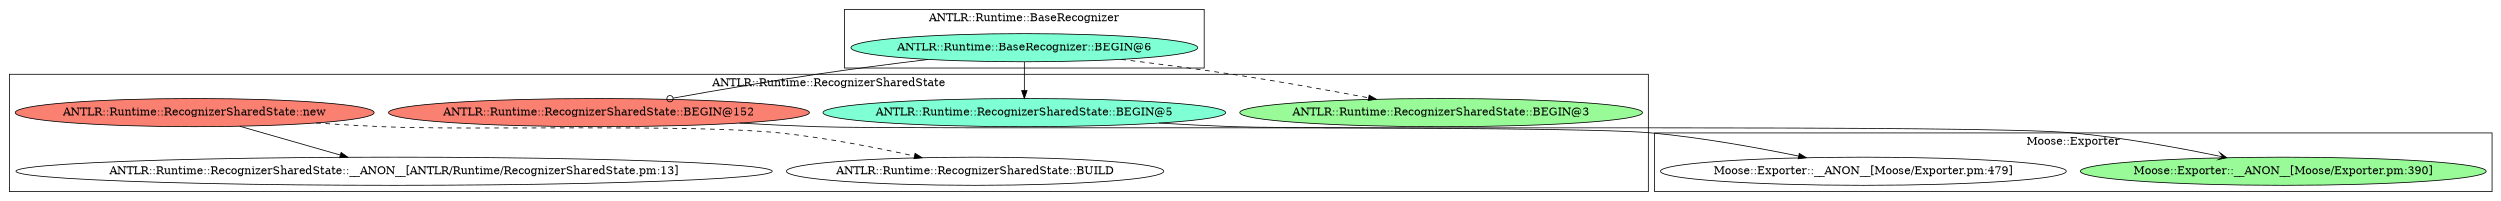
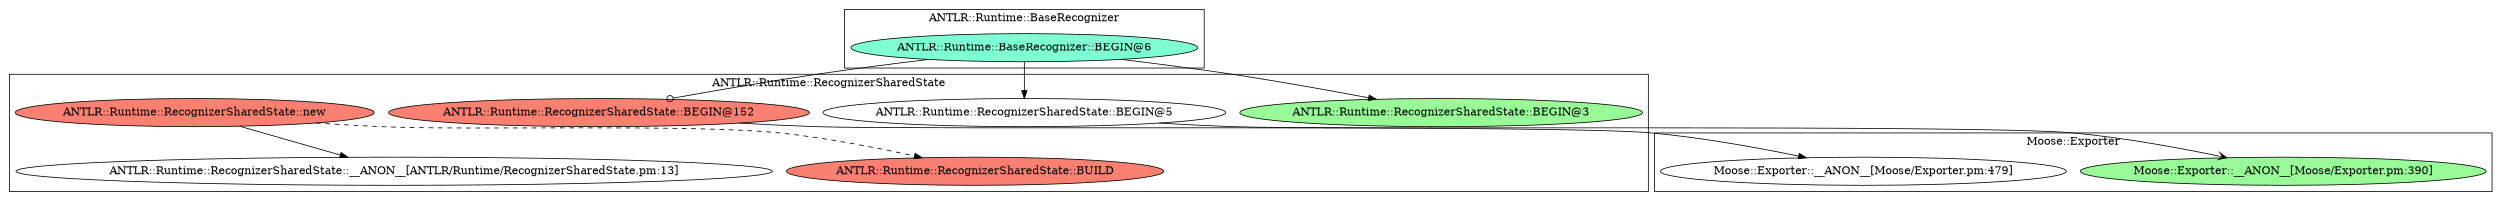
(1264, 79) -> (1264, 79)
(1024, 113) -> (1024, 113)
(975, 171) -> (975, 171)
